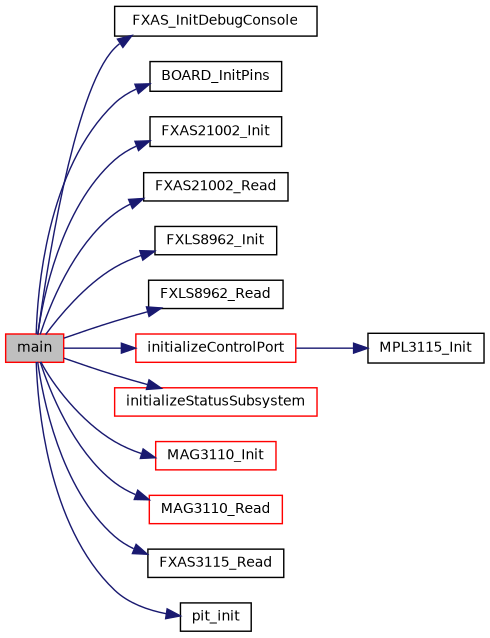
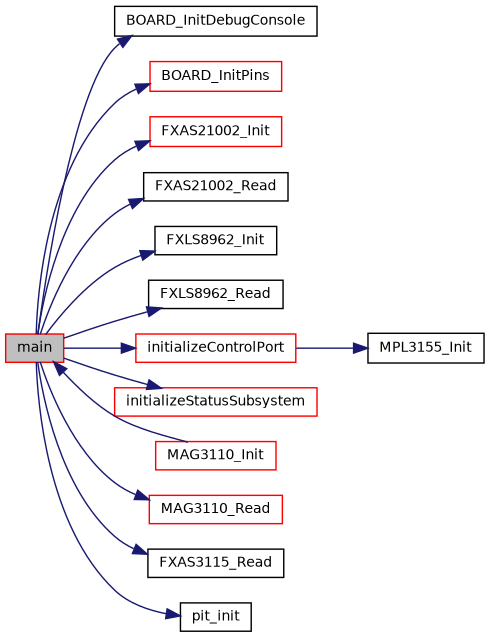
(216, 21) -> (216, 21)
(216, 76) -> (216, 76)
(216, 132) -> (216, 132)
(426, 348) -> (426, 348)
(83, 417) -> (119, 418)
